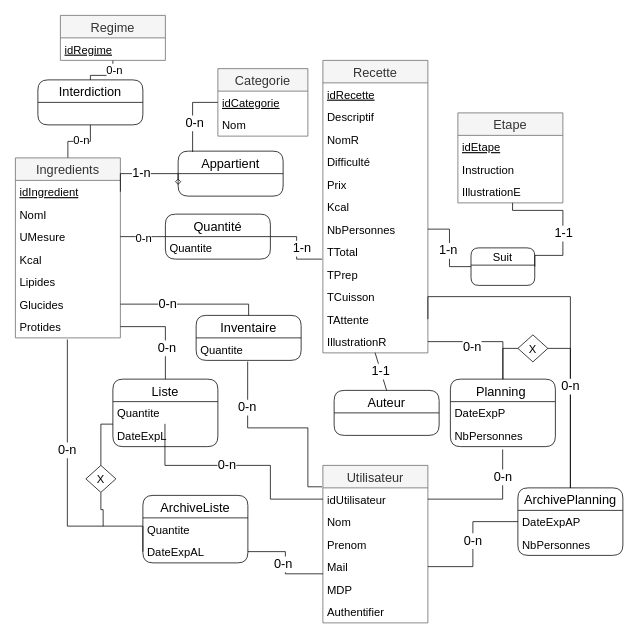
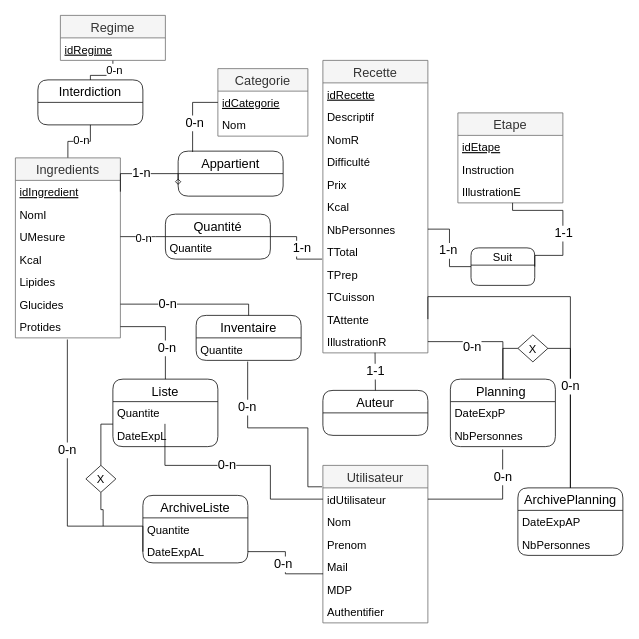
(387, 413) -> (375, 413)
(473, 543) -> none
